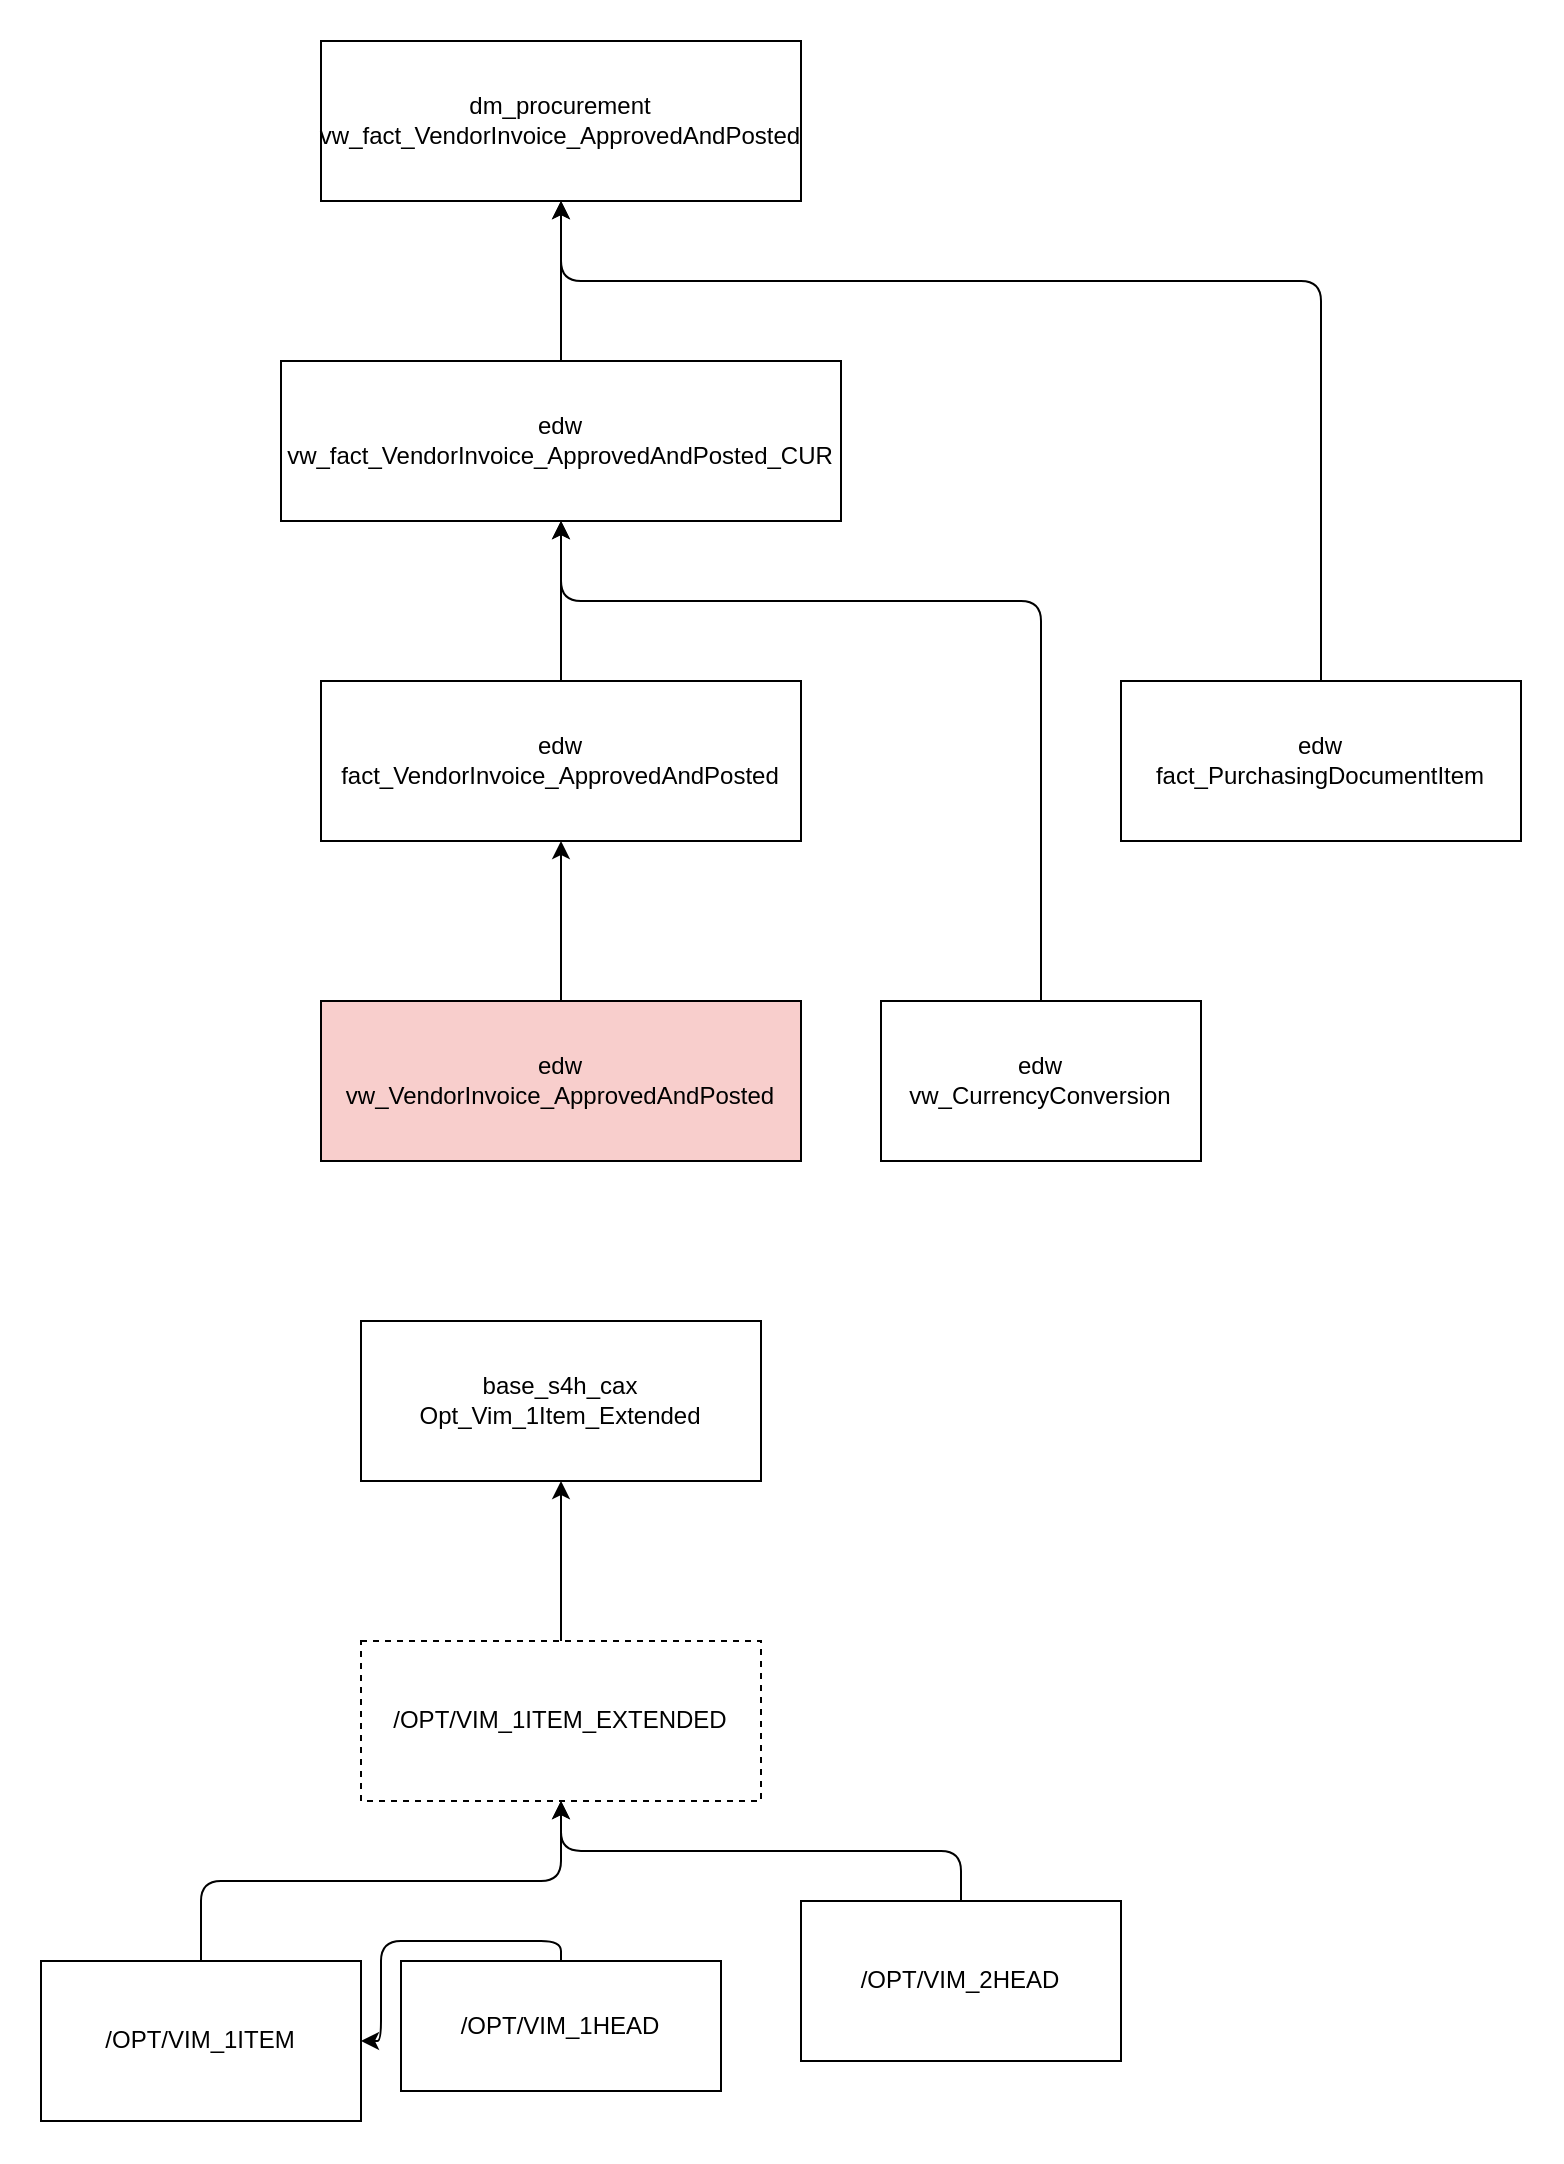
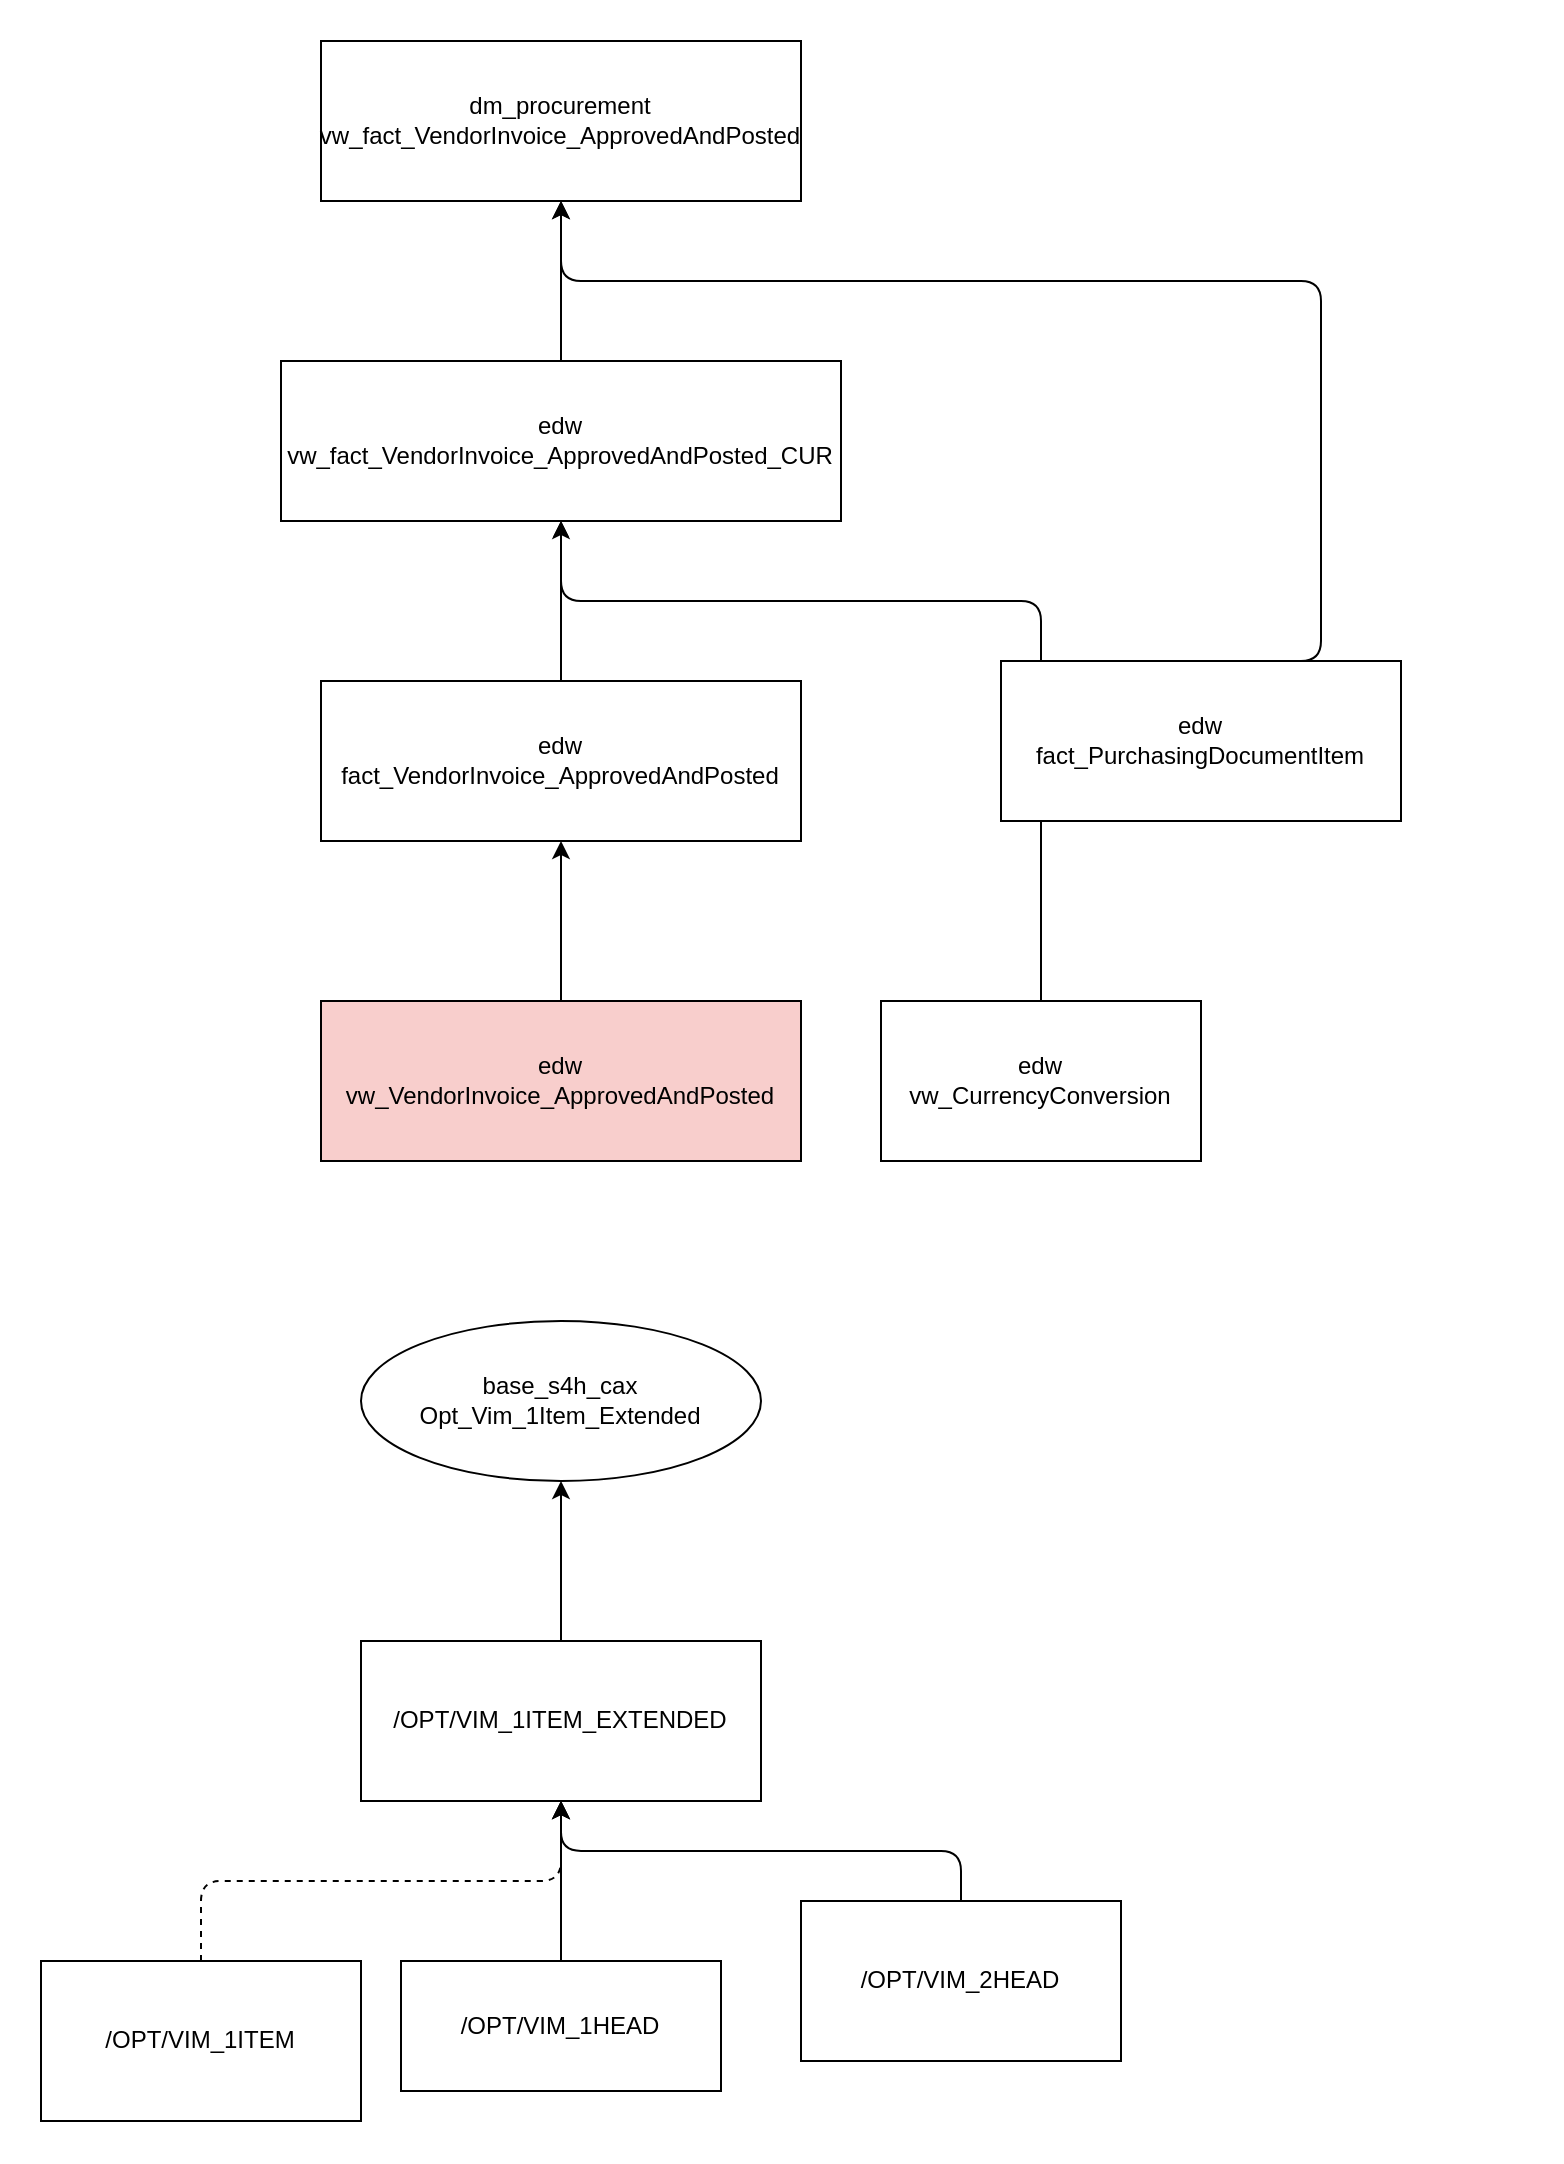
(1041, 741) -> (1041, 741)
(1321, 761) -> (1201, 741)
(561, 1401) -> (561, 1401)
(561, 1721) -> (561, 1721)
(346, 1881) -> (346, 1881)
(427, 1941) -> (561, 1912)
